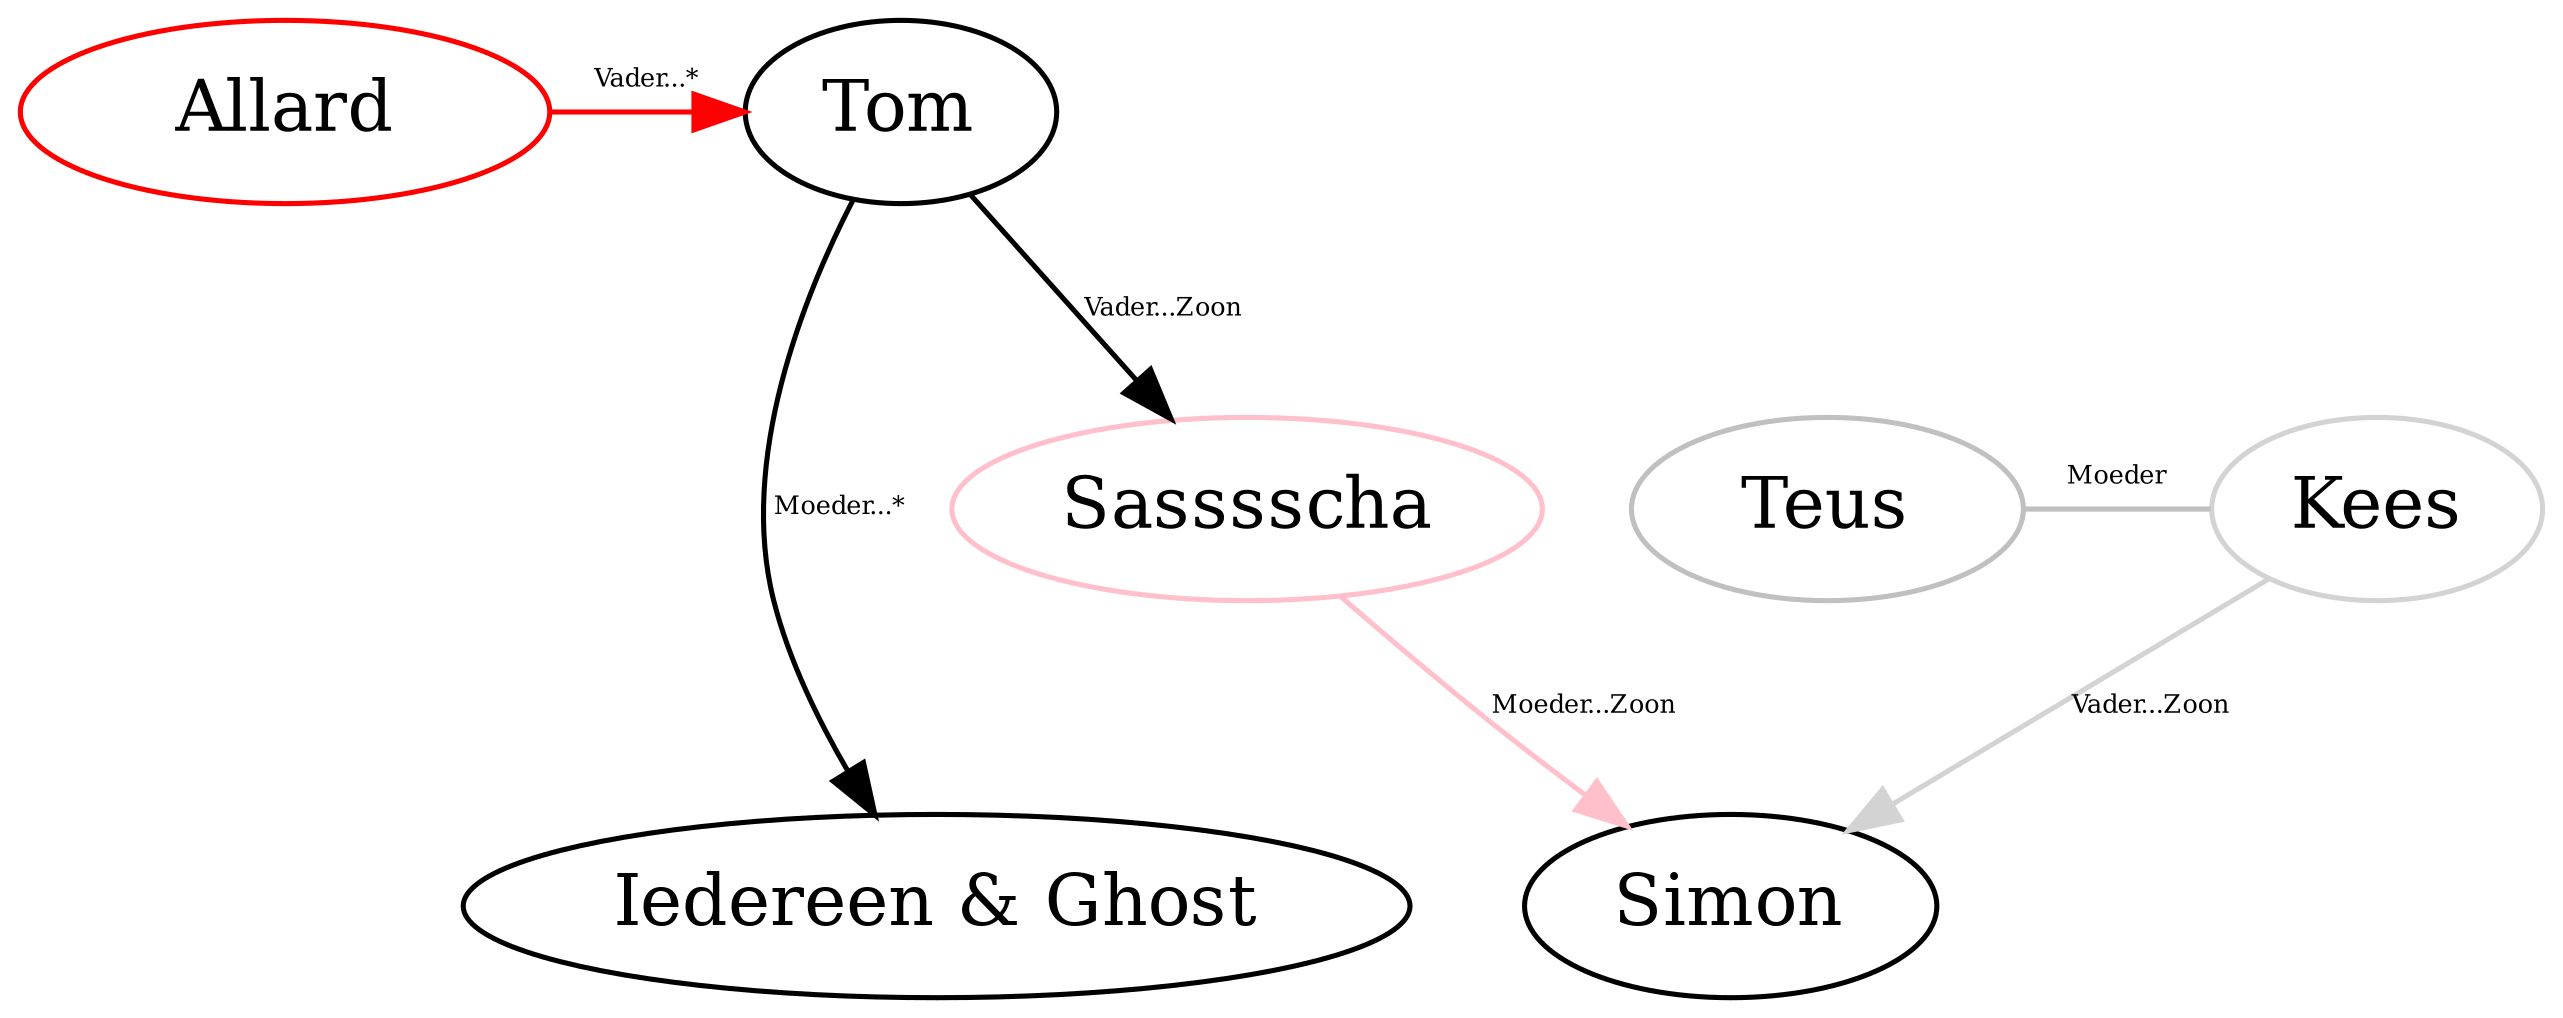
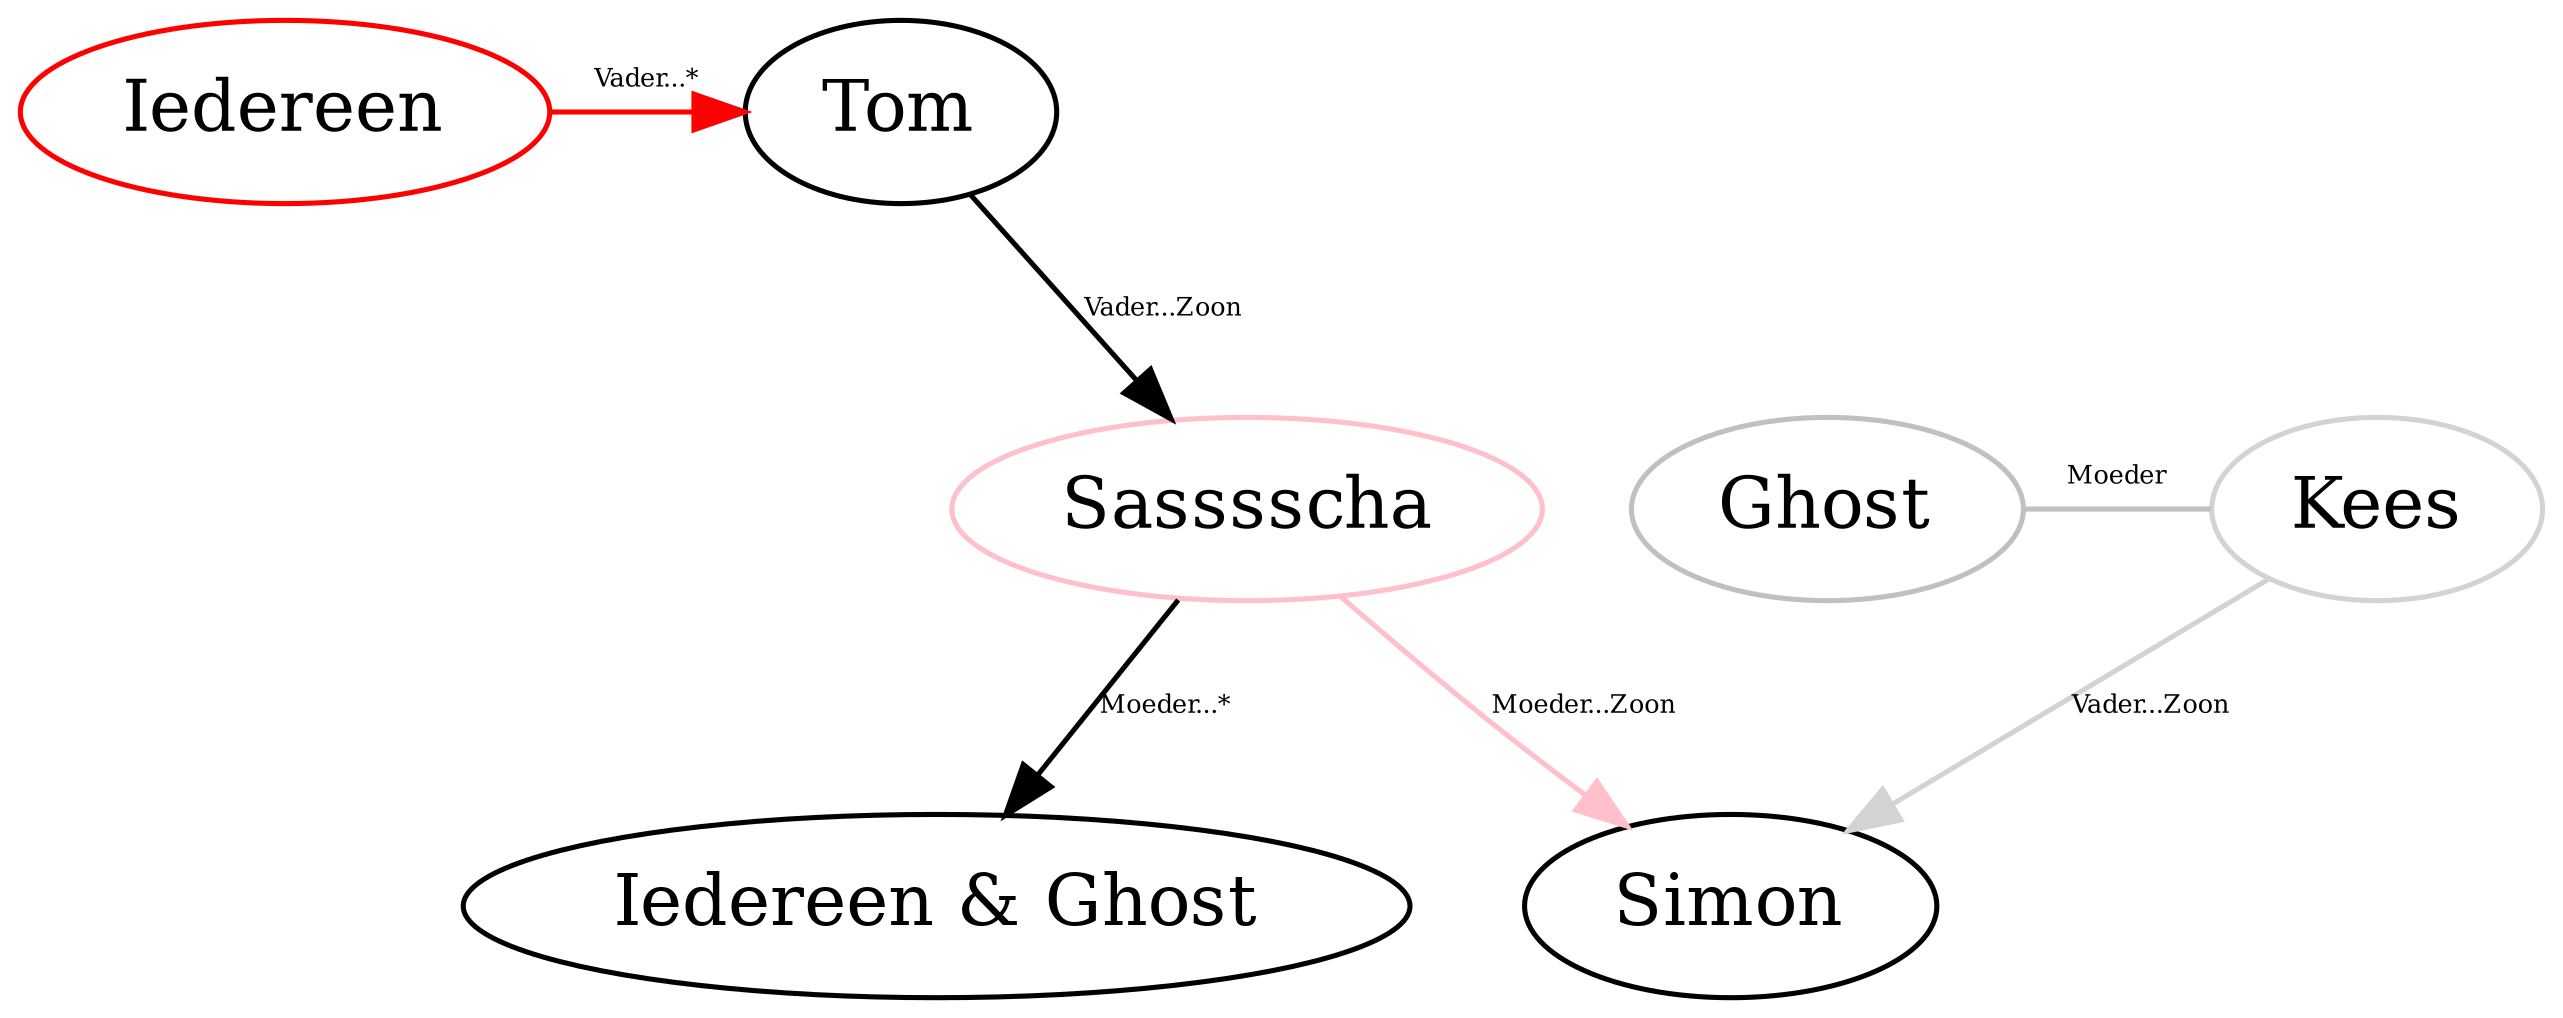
(285, 112) -> (285, 112)
(765, 487) -> (1108, 688)
(1827, 509) -> (1827, 509)
